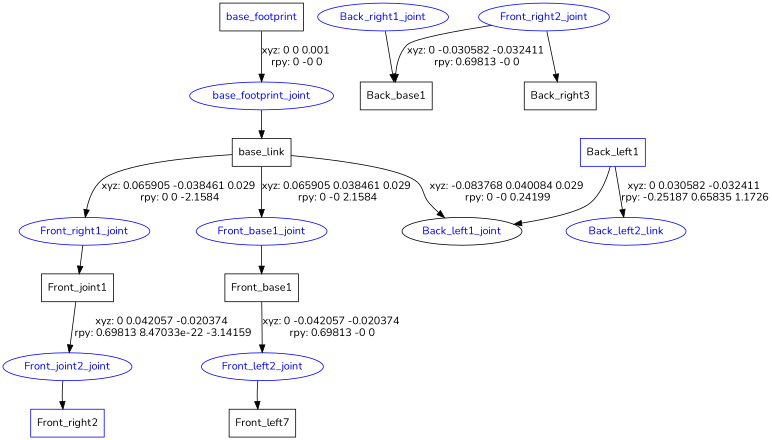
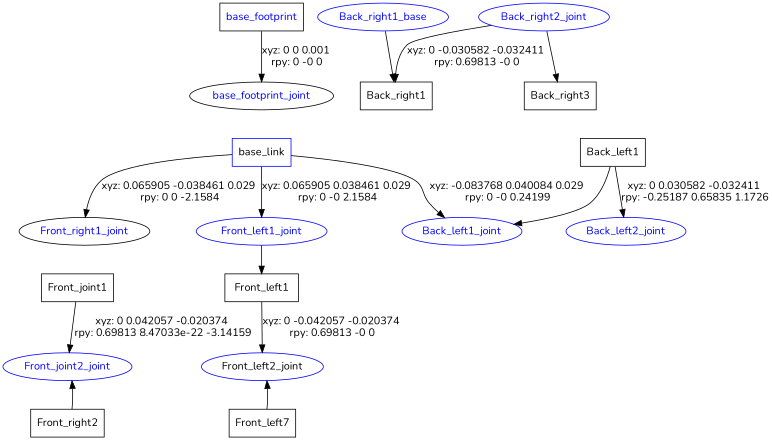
(383, 17) -> (383, 17)
(544, 17) -> (544, 17)
(262, 96) -> (262, 96)
(396, 96) -> (396, 96)
(262, 120) -> none
(262, 152) -> (262, 152)
(613, 152) -> (613, 152)
(84, 231) -> (84, 231)
(262, 231) -> (262, 231)
(462, 231) -> (462, 231)
(626, 231) -> (626, 231)
(81, 256) -> none
(262, 288) -> (262, 288)
(262, 367) -> (262, 367)
(62, 391) -> (73, 399)
(257, 391) -> (268, 399)
(67, 423) -> (67, 423)
